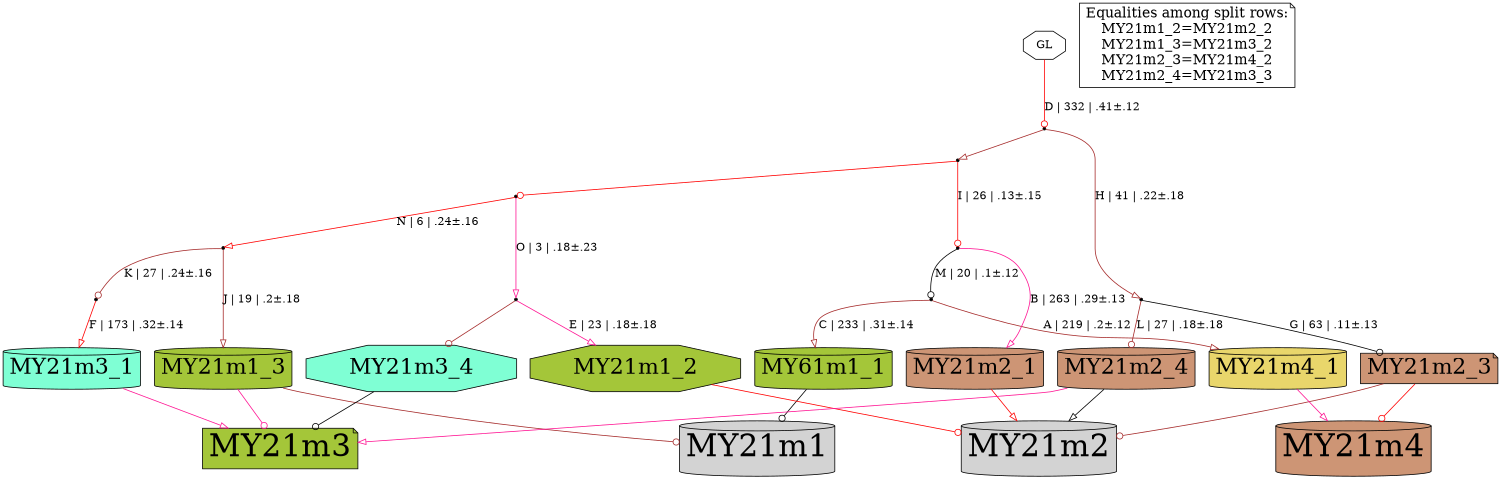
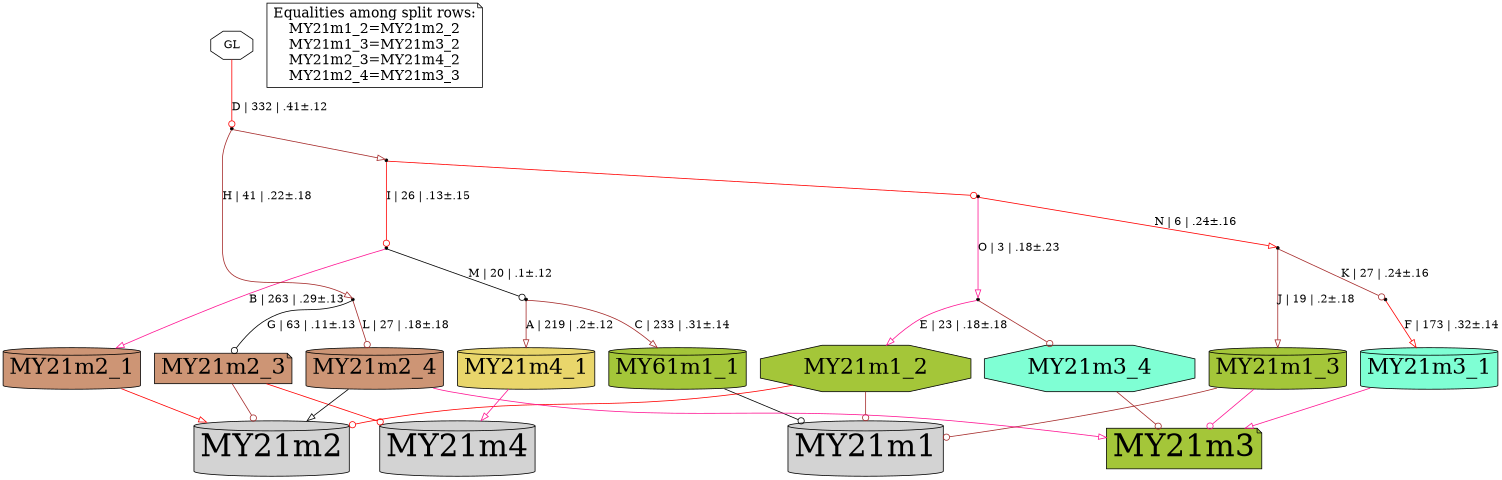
none -> (866, 403)
(346, 408) -> (1139, 410)
(1353, 449) -> (457, 449)
